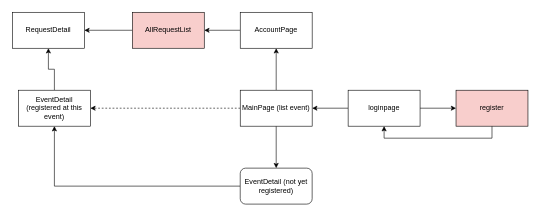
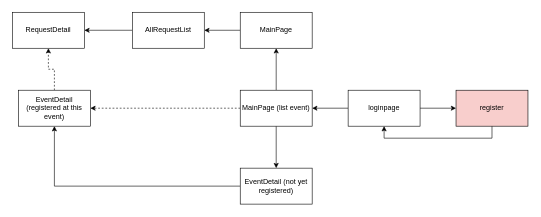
(168, 30) -> (168, 30)
(276, 30) -> (276, 30)
(53, 69) -> (53, 69)
(276, 186) -> (276, 186)
